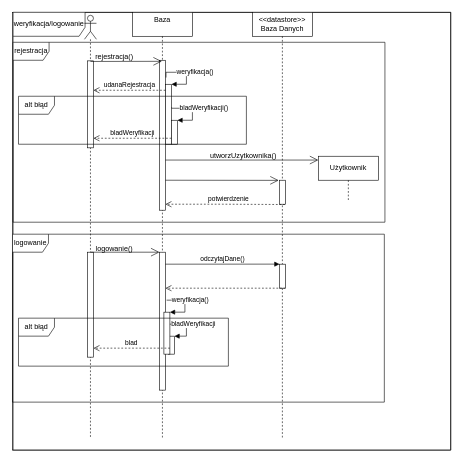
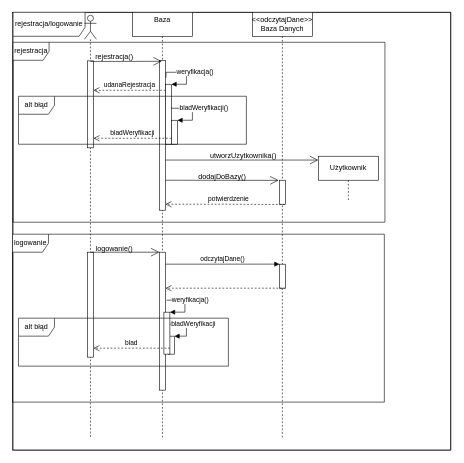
(49, 24) -> (49, 24)
(282, 24) -> (282, 24)
none -> (222, 177)
